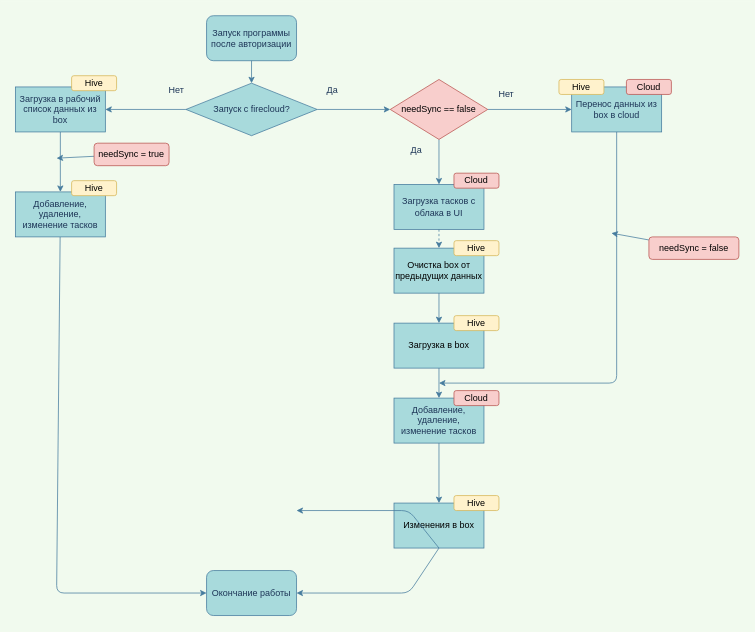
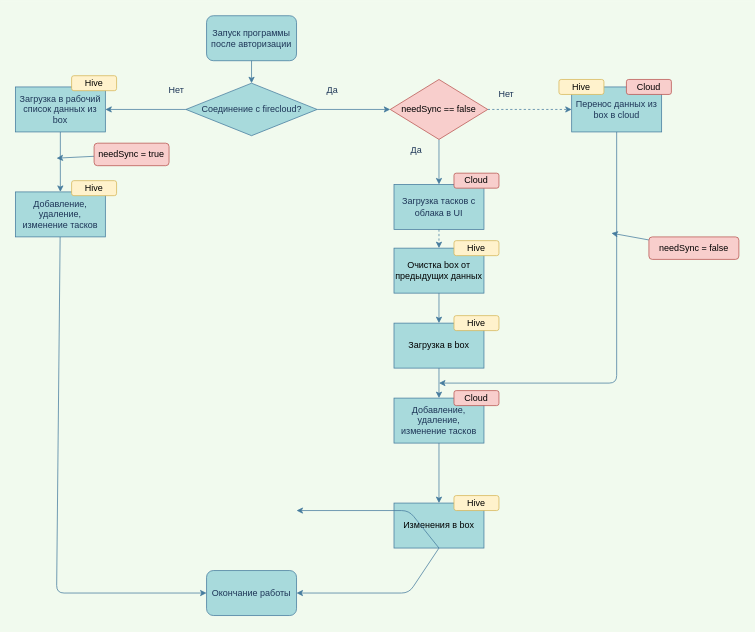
(252, 109) -> (252, 109)
(526, 109) -> (526, 109)
